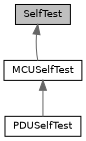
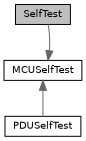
(36, 48) -> (50, 38)
